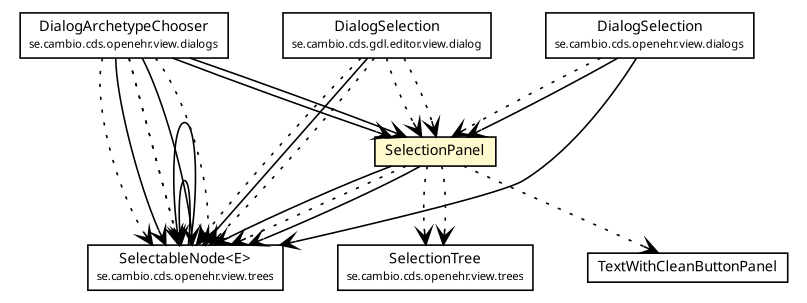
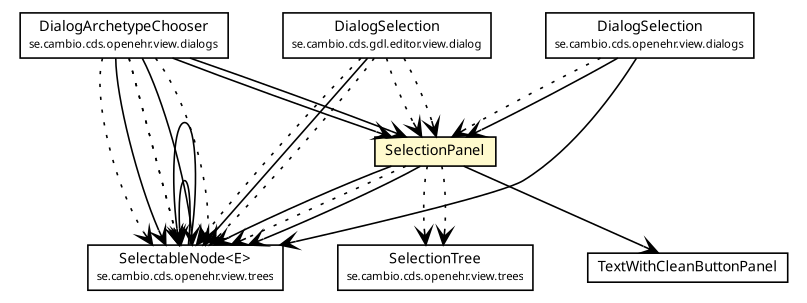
(553, 206) -> (553, 206)
